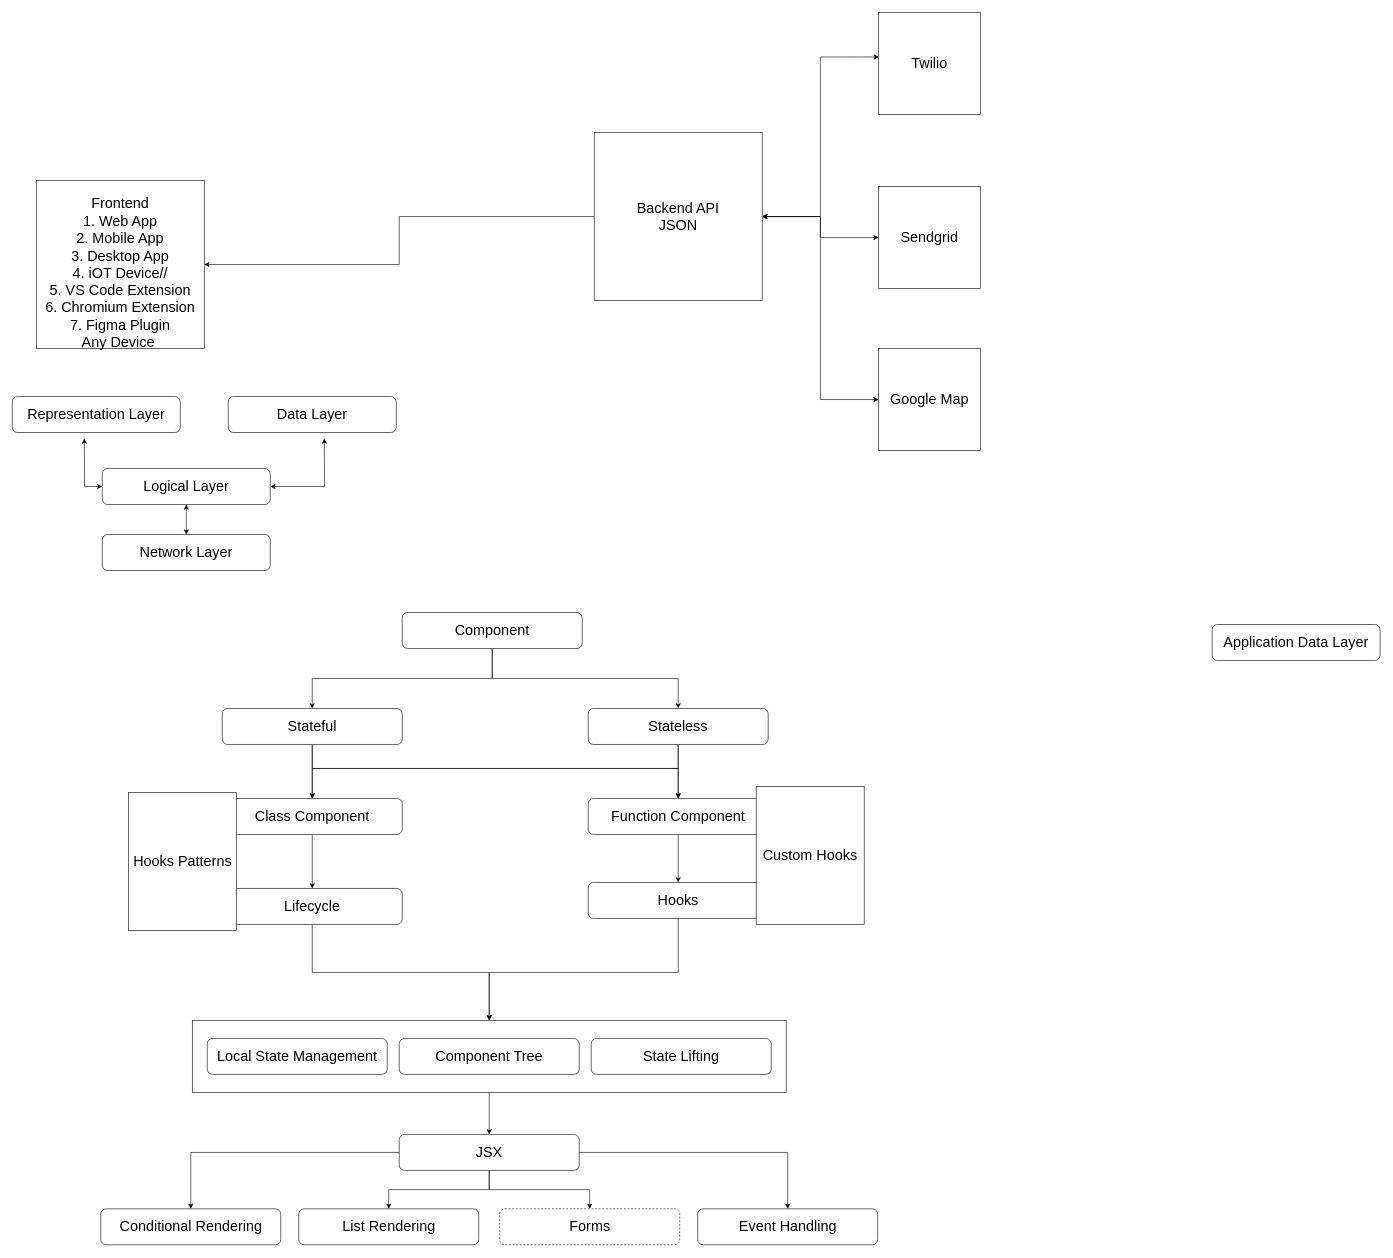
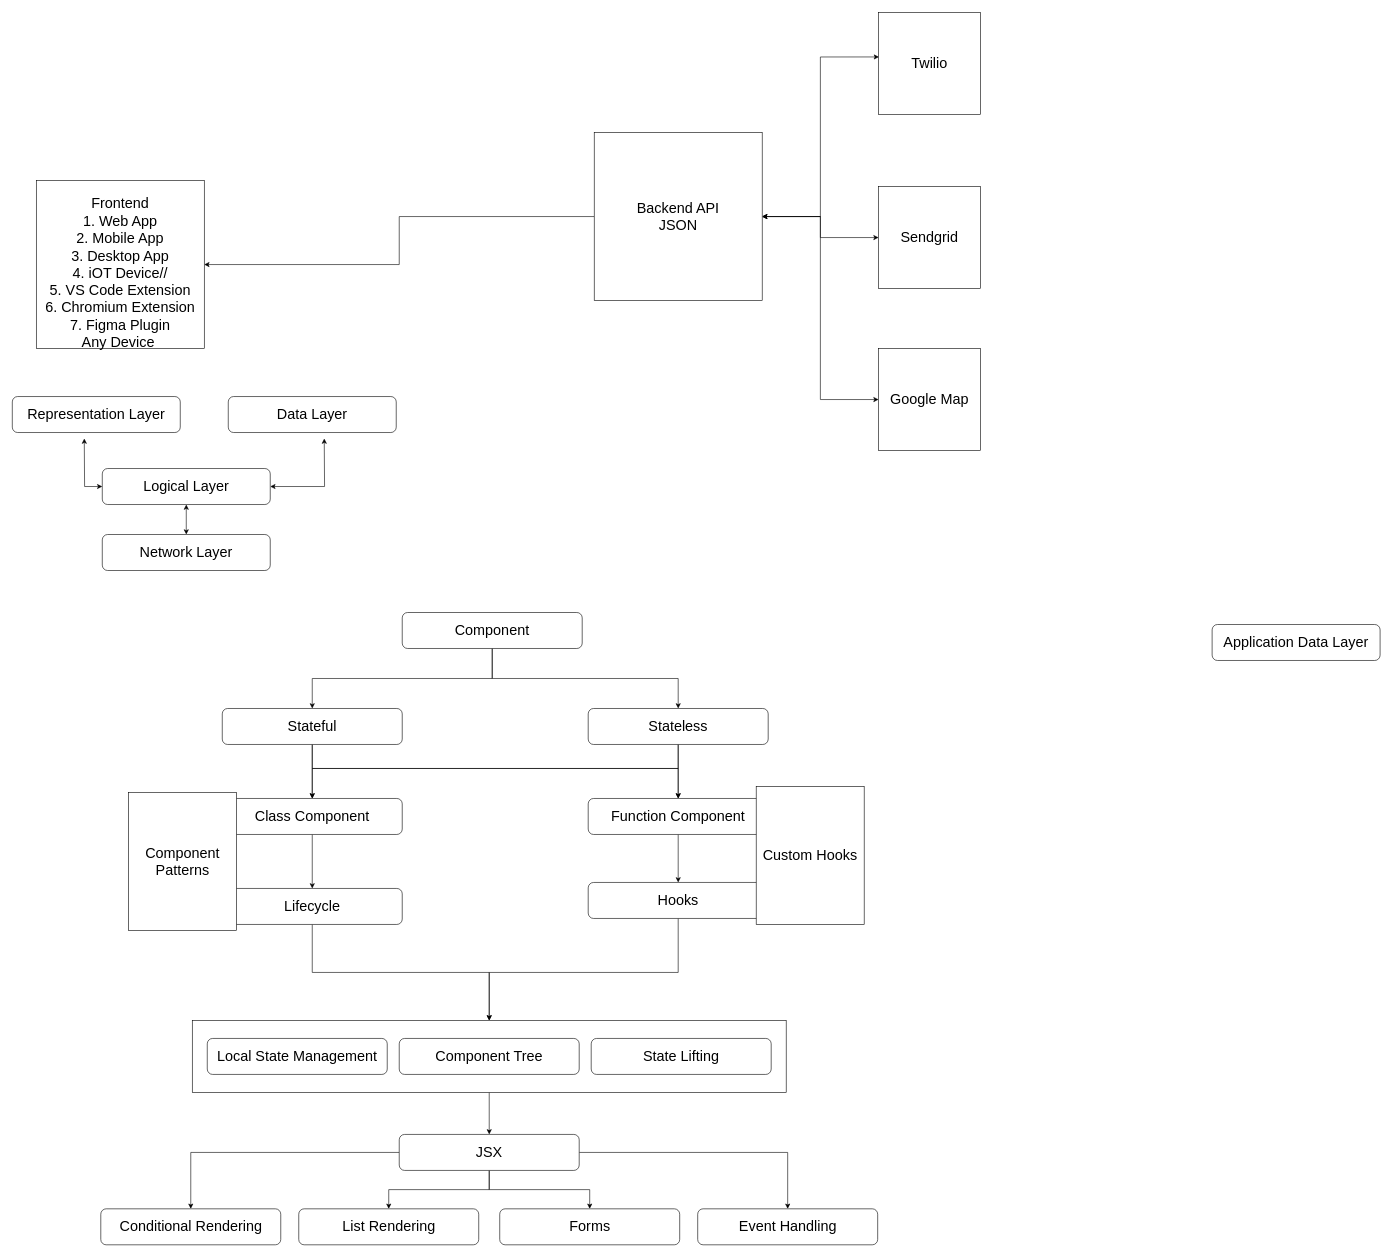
(183, 861) -> (183, 861)
(590, 1227) -> (590, 1227)
